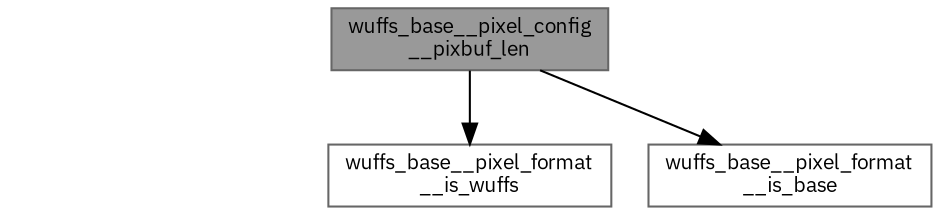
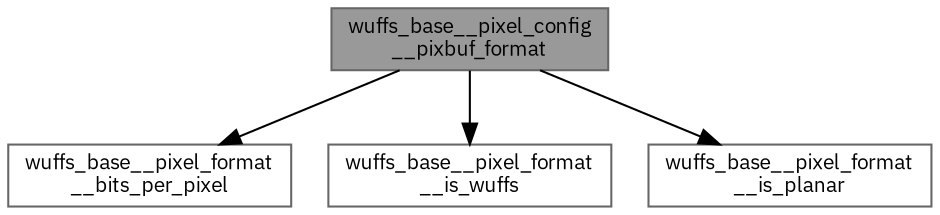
(470, 39) -> (470, 39)
none -> (150, 176)
(790, 176) -> (790, 176)
